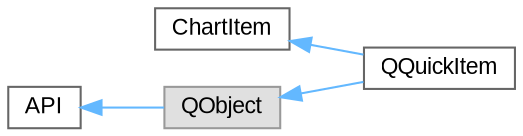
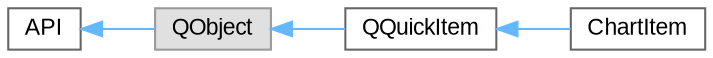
(337, 50) -> (544, 29)
